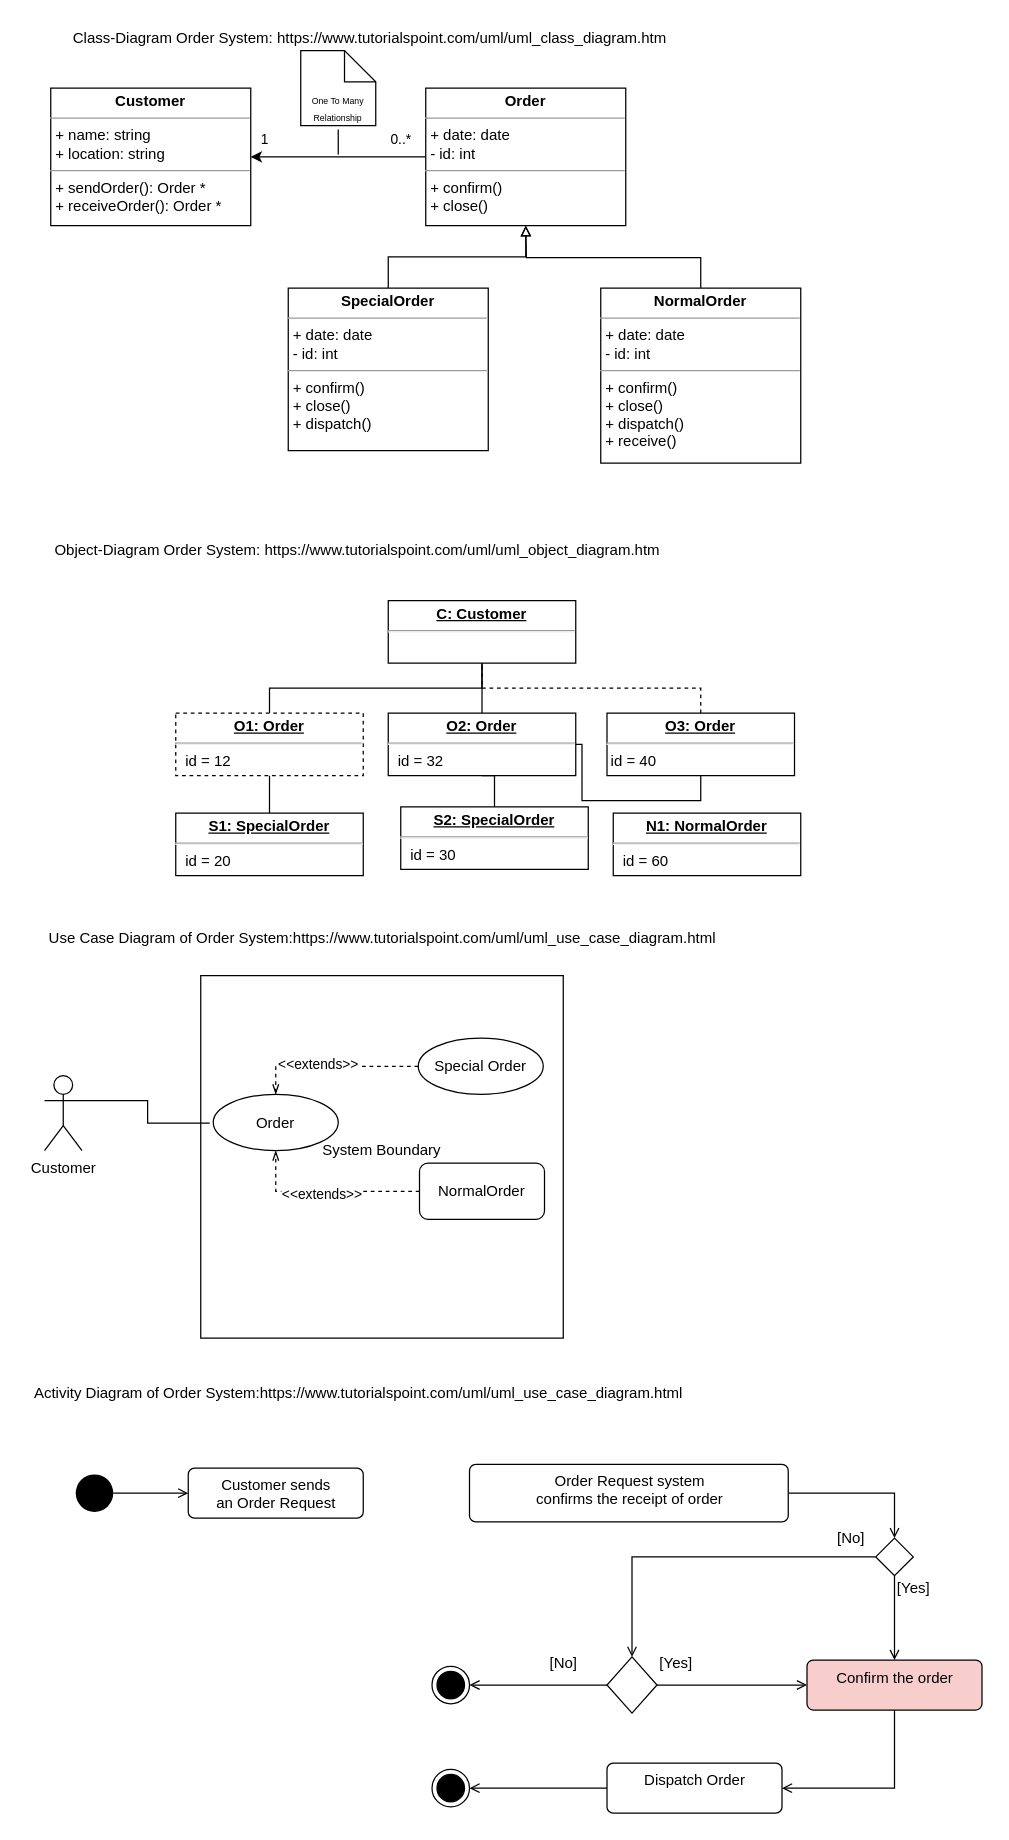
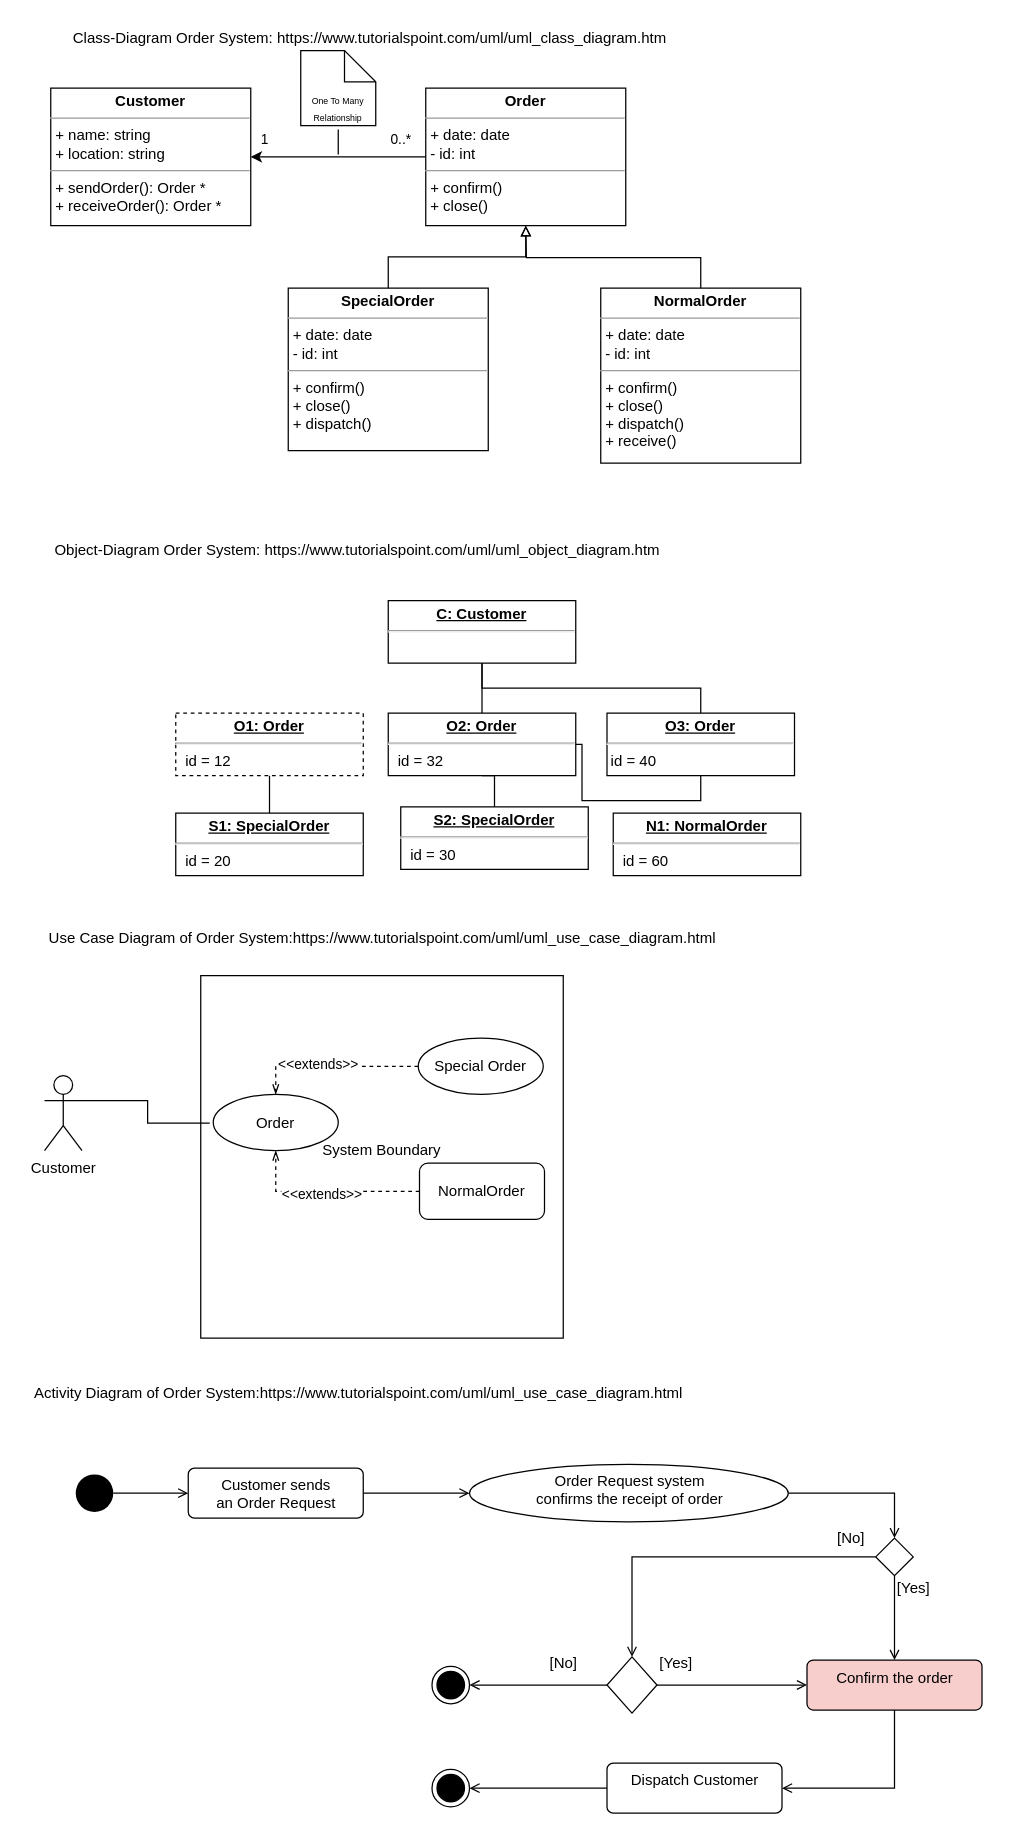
(361, 688) -> none
(603, 688) -> (603, 688)
none -> (414, 1493)
(629, 1493) -> (629, 1493)
(695, 1781) -> (695, 1781)
